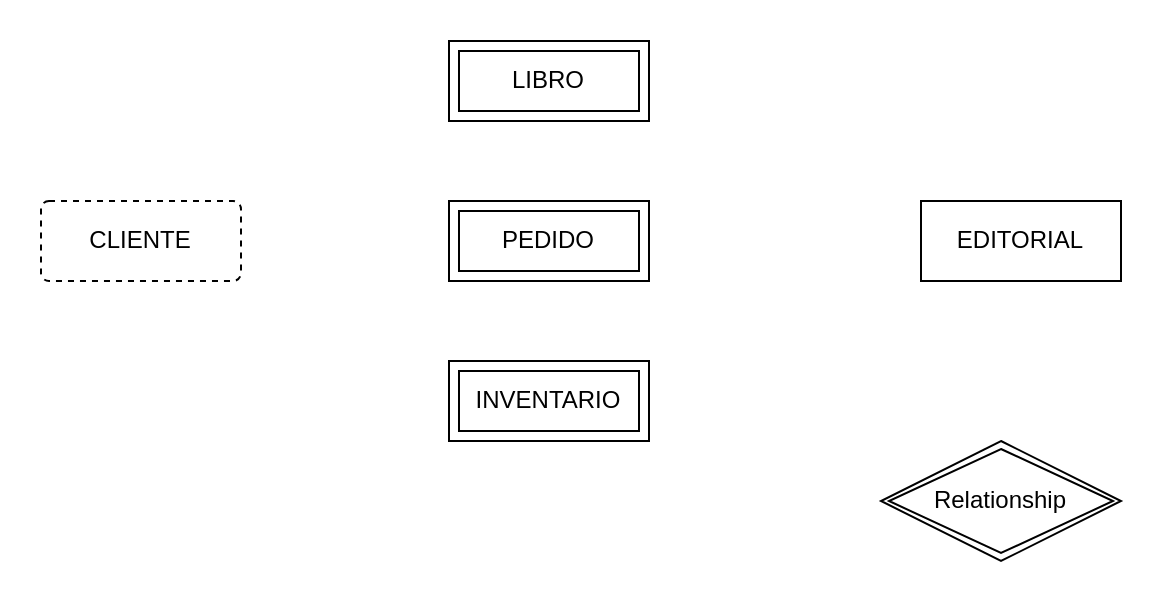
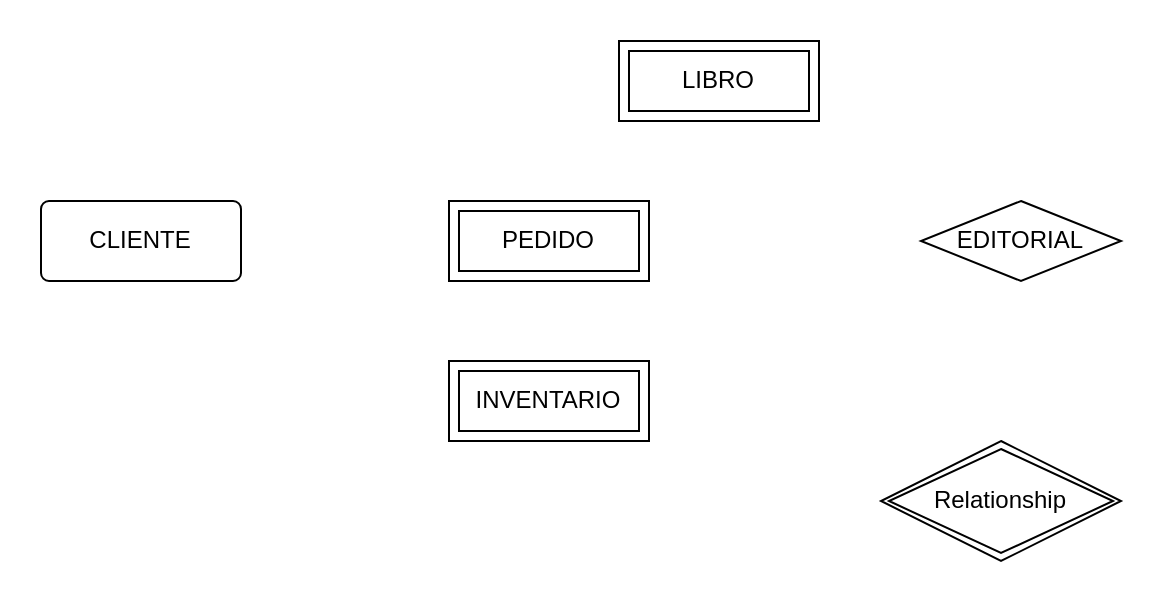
(549, 81) -> (719, 81)
(141, 241) -> (141, 241)
(1021, 241) -> (1021, 241)
